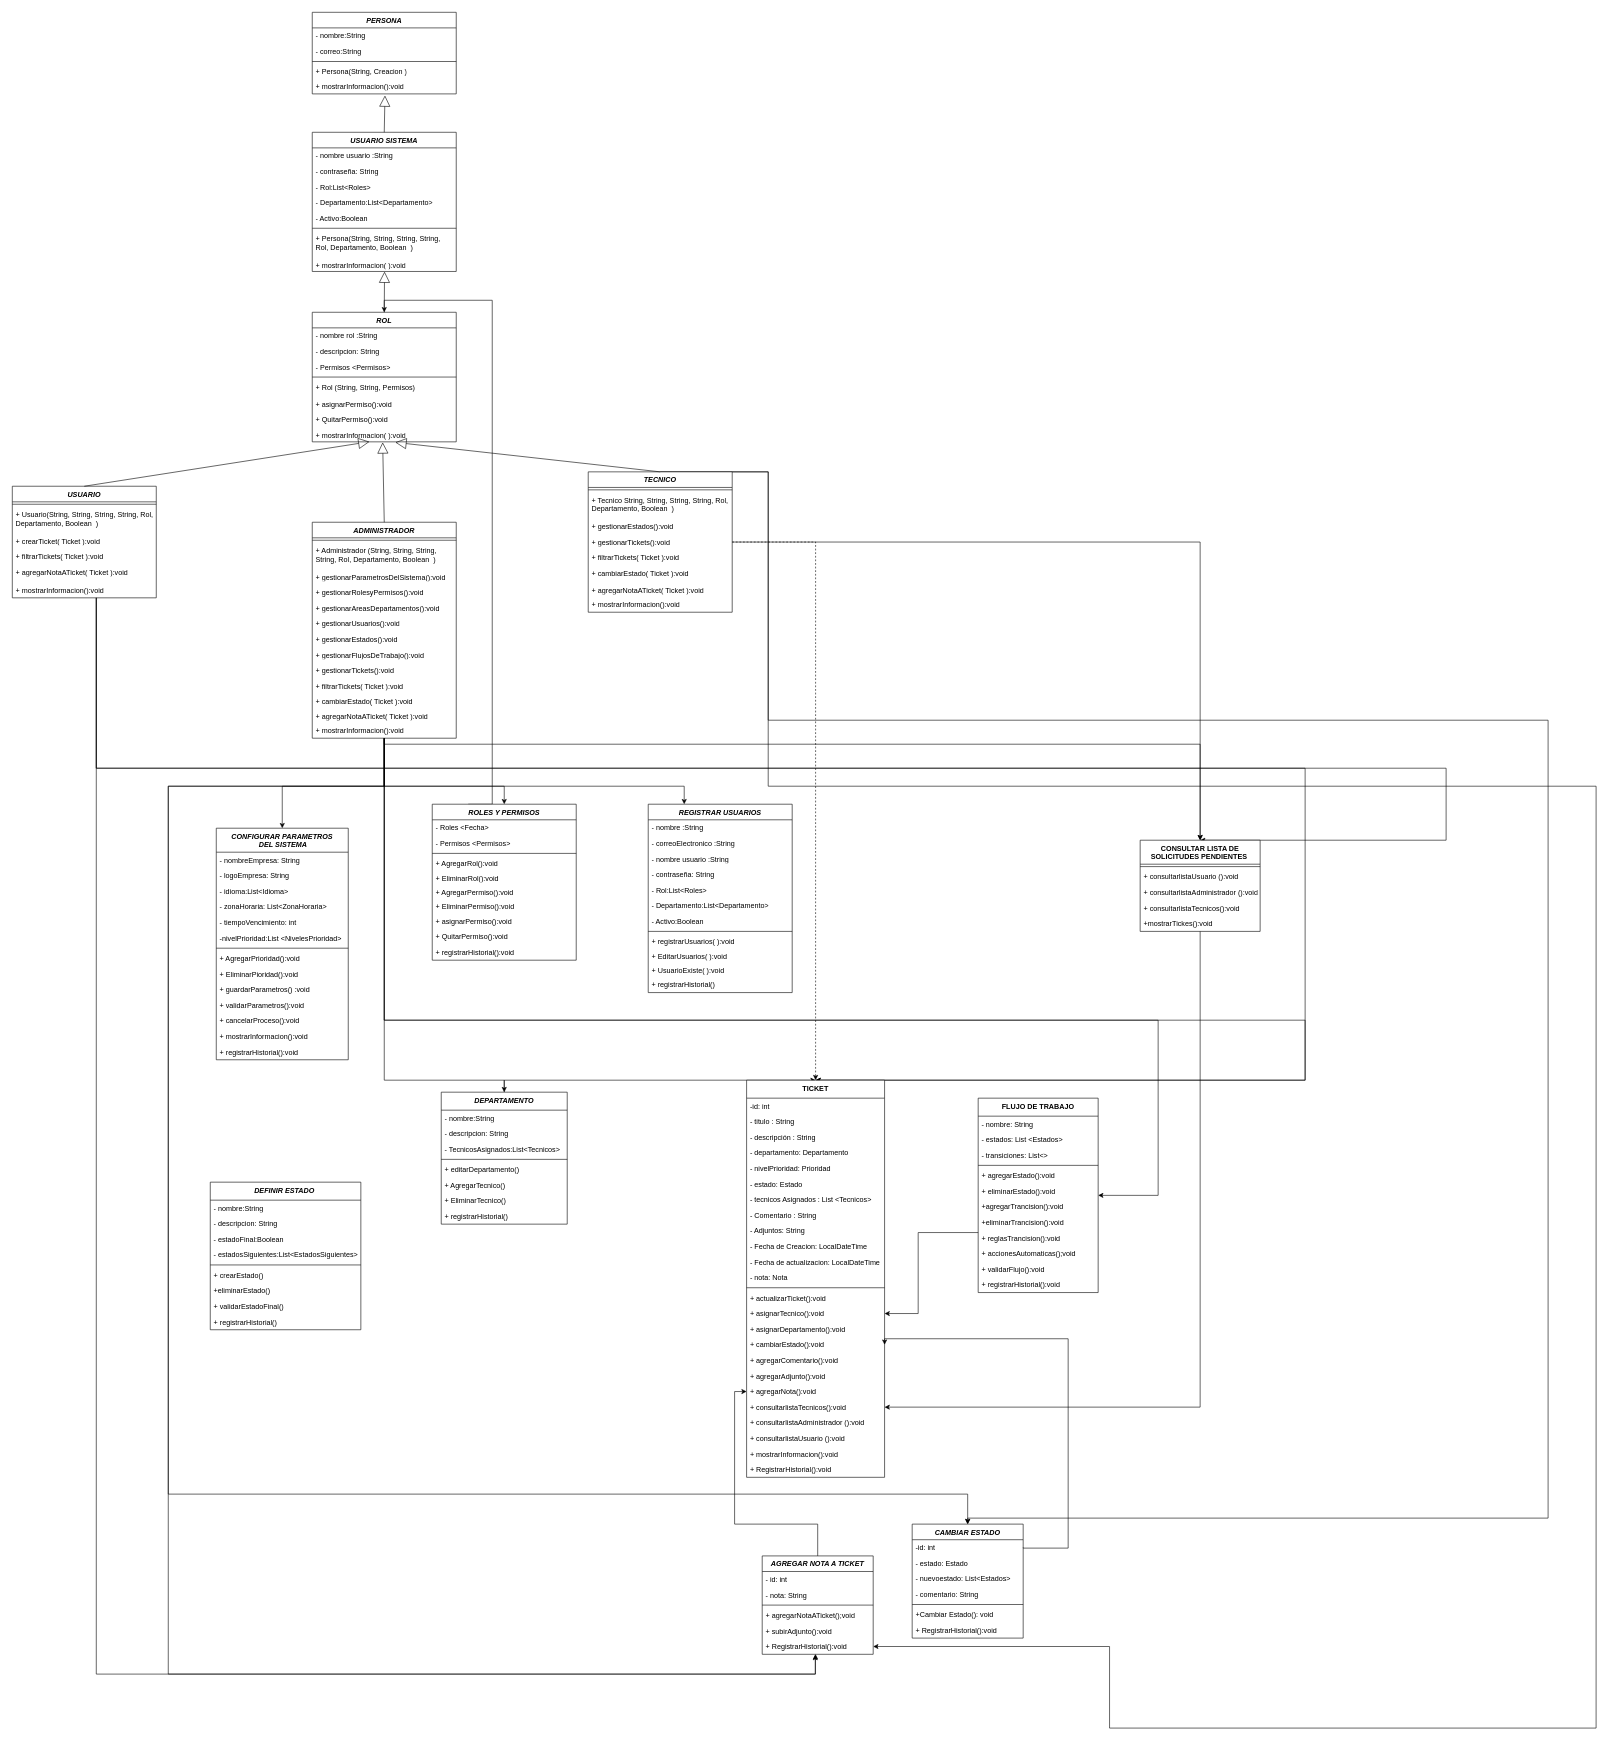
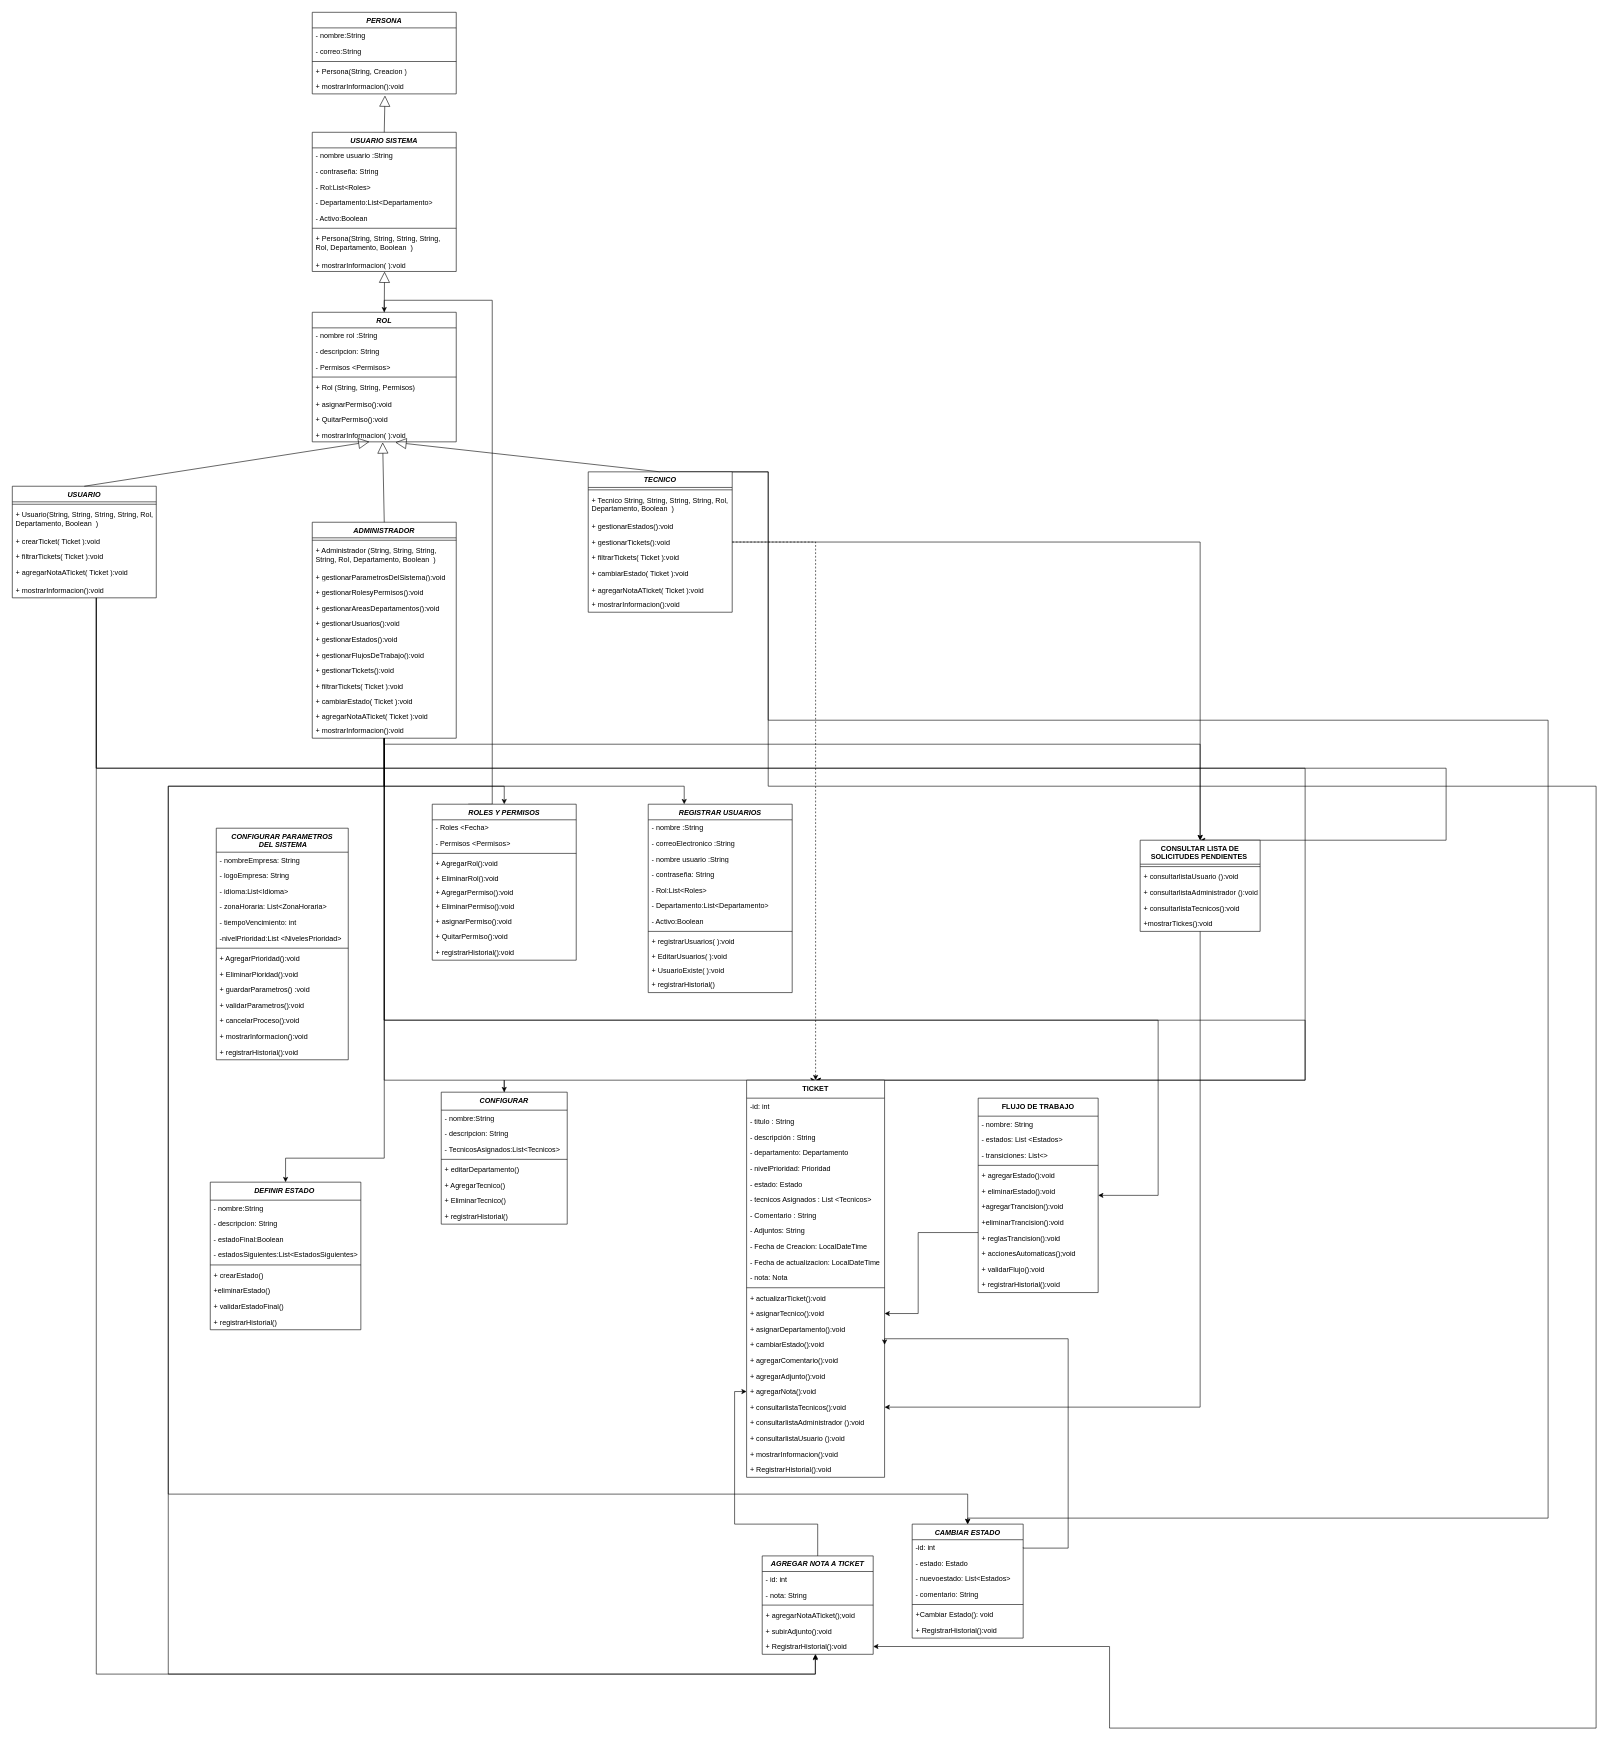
(282, 822) -> none
(504, 1100) -> (504, 1100)
none -> (286, 1167)
